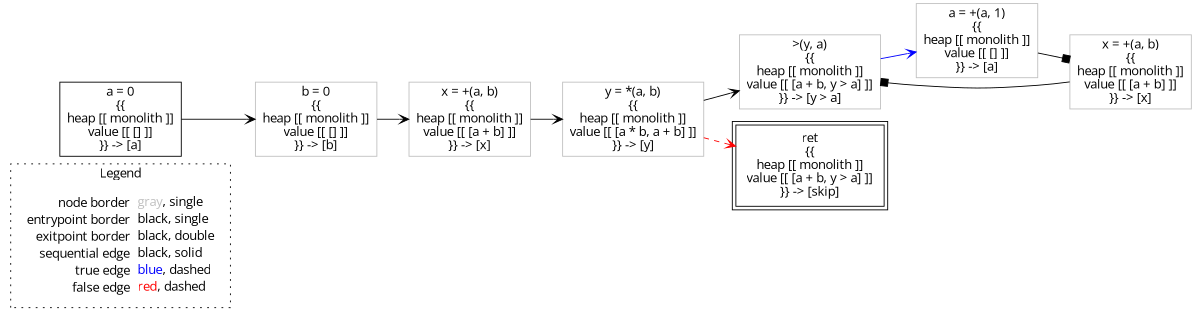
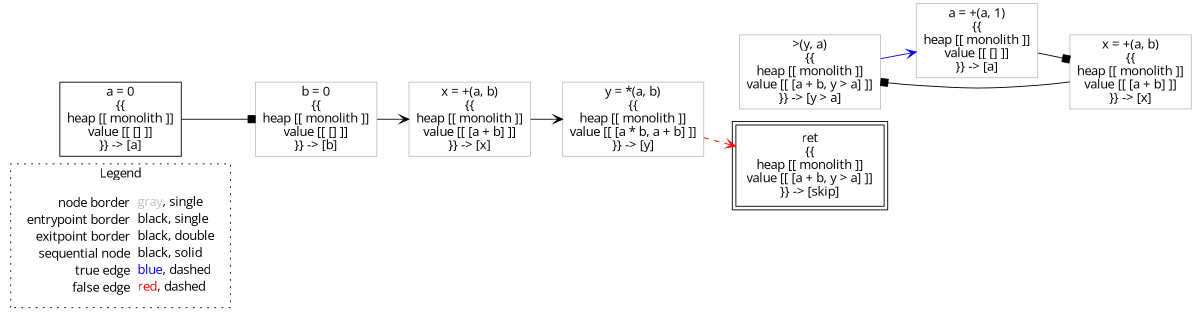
(717, 97) -> none
(214, 119) -> (214, 119)
(87, 254) -> (86, 254)
